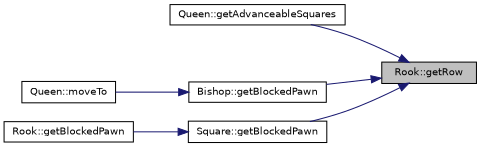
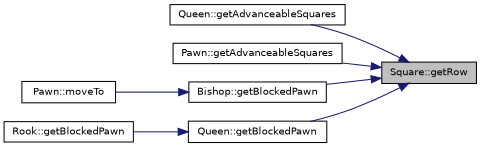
none -> (258, 53)
(429, 73) -> (429, 73)
(69, 92) -> (69, 92)
(258, 132) -> (258, 132)
